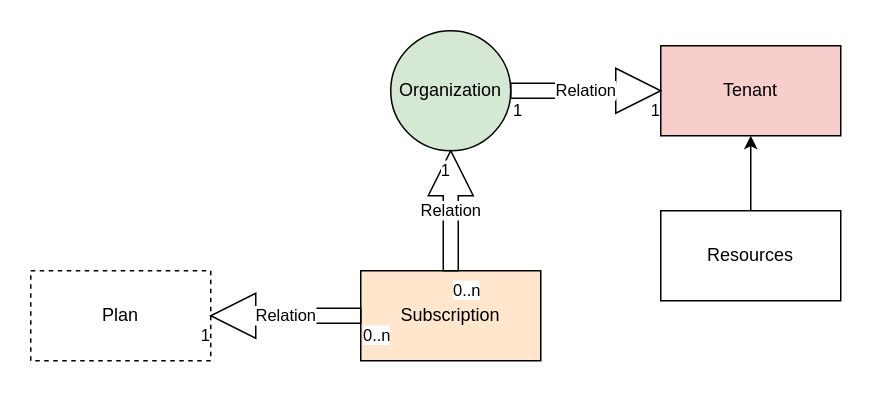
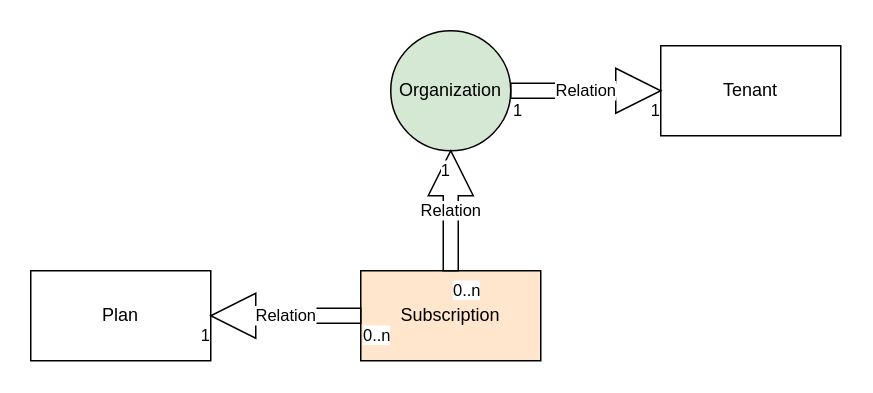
(751, 91) -> (751, 91)
(751, 179) -> none
(751, 256) -> none
(121, 316) -> (121, 316)
